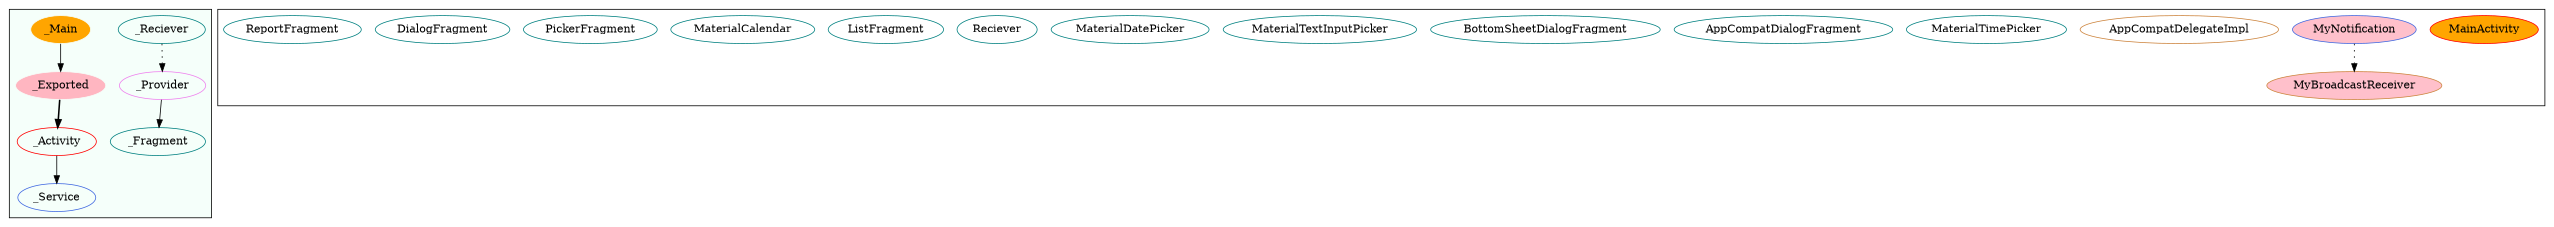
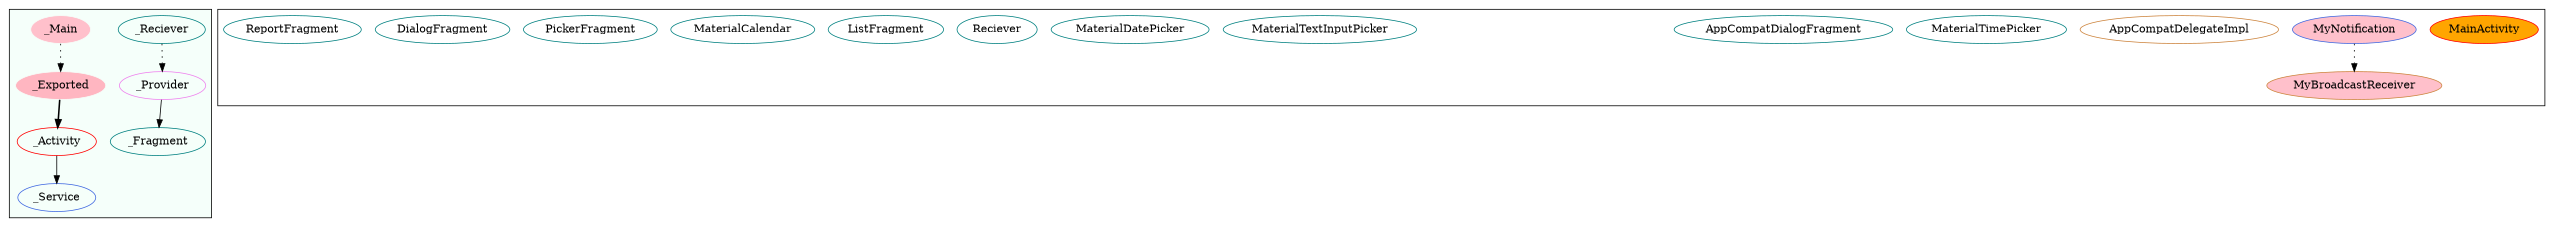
(61, 30) -> (61, 30)
(1545, 30) -> none
(61, 54) -> (61, 54)
